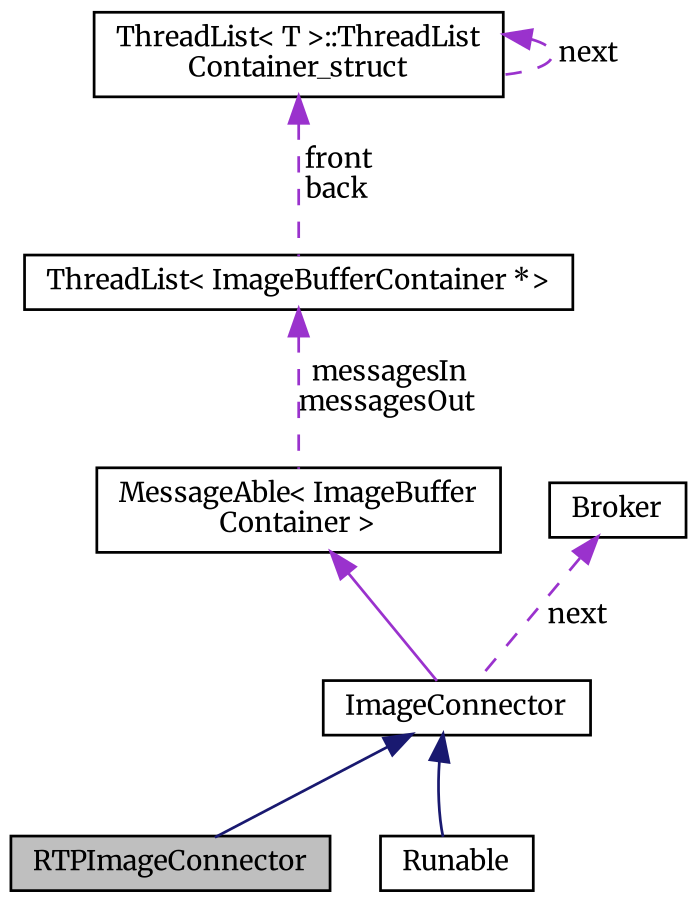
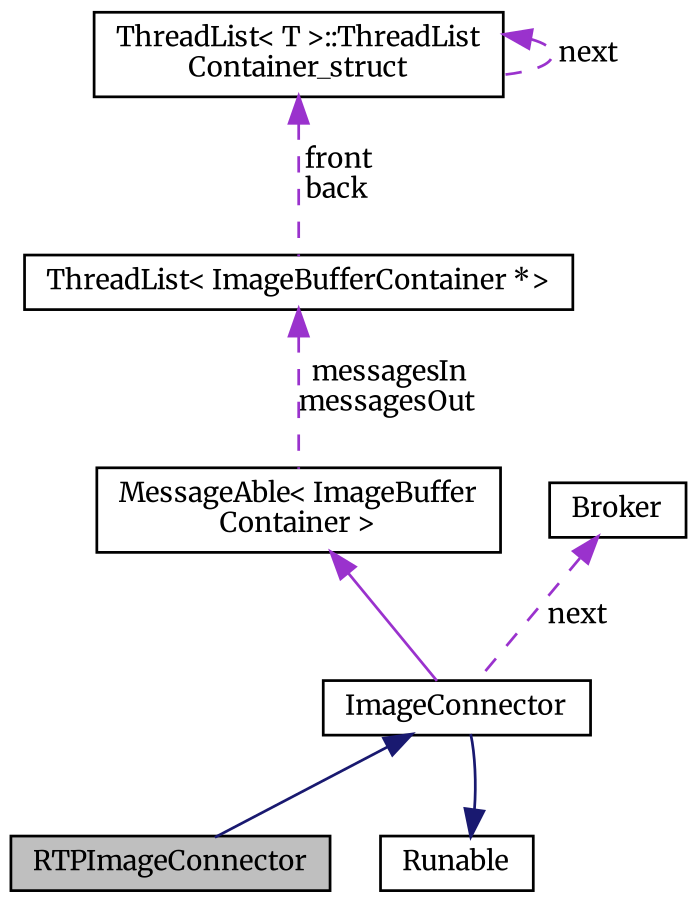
(439, 799) -> (475, 772)
